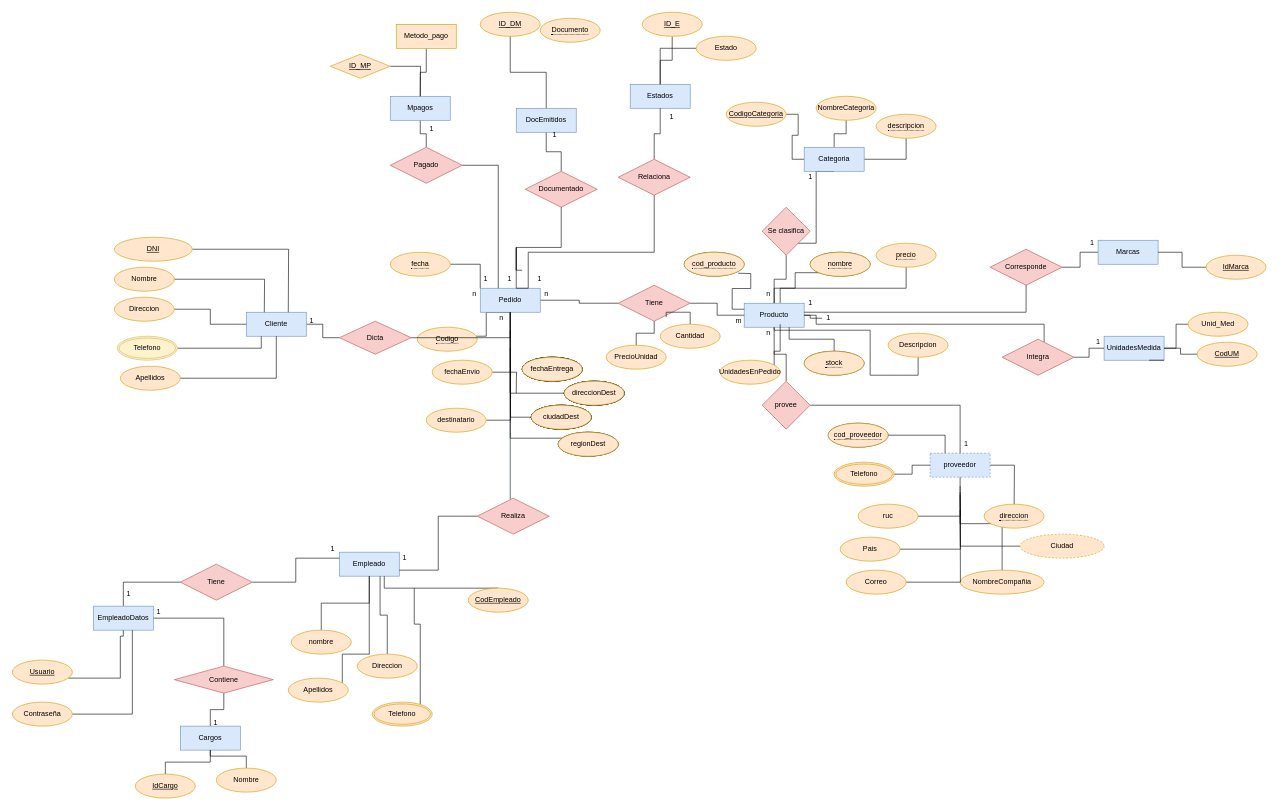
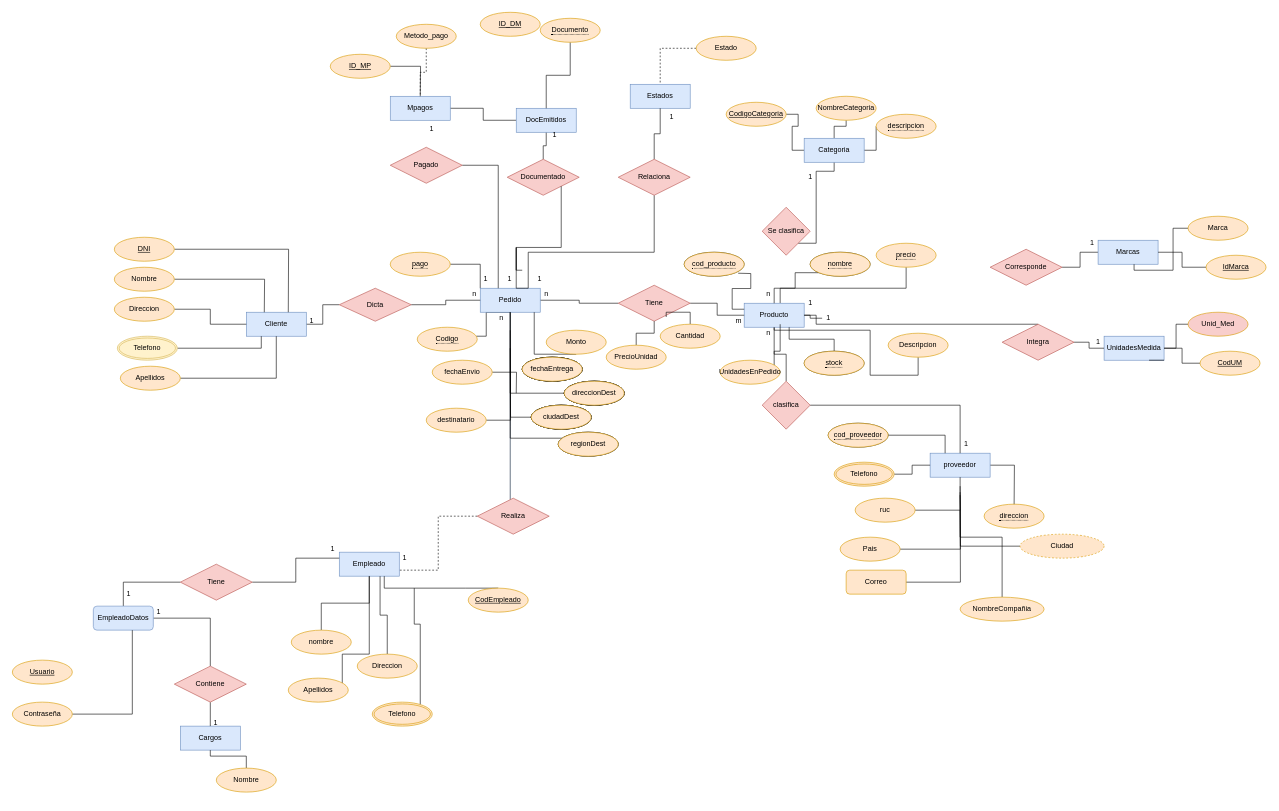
(672, 24) -> none
(426, 36) -> (426, 36)
(674, 48) -> (674, 48)
(672, 53) -> none
(426, 62) -> (426, 62)
(360, 66) -> (360, 66)
none -> (570, 69)
(510, 72) -> none
(423, 134) -> (483, 114)
(834, 159) -> (834, 150)
(561, 189) -> (543, 177)
none -> (1218, 228)
(153, 249) -> (144, 249)
(420, 264) -> (420, 264)
none -> (1173, 264)
(786, 277) -> none
(929, 312) -> none
(1218, 324) -> (1218, 324)
(375, 338) -> (375, 305)
none -> (576, 342)
none -> (534, 354)
(1227, 354) -> (1230, 363)
(1038, 357) -> (1038, 342)
(786, 405) -> (786, 405)
(960, 465) -> (960, 465)
(888, 516) -> (885, 510)
(438, 543) -> (438, 543)
(876, 582) -> (876, 582)
(1002, 582) -> (1002, 609)
(123, 618) -> (123, 618)
(119, 678) -> none
(224, 680) -> (210, 684)
(183, 762) -> none
(165, 786) -> none
